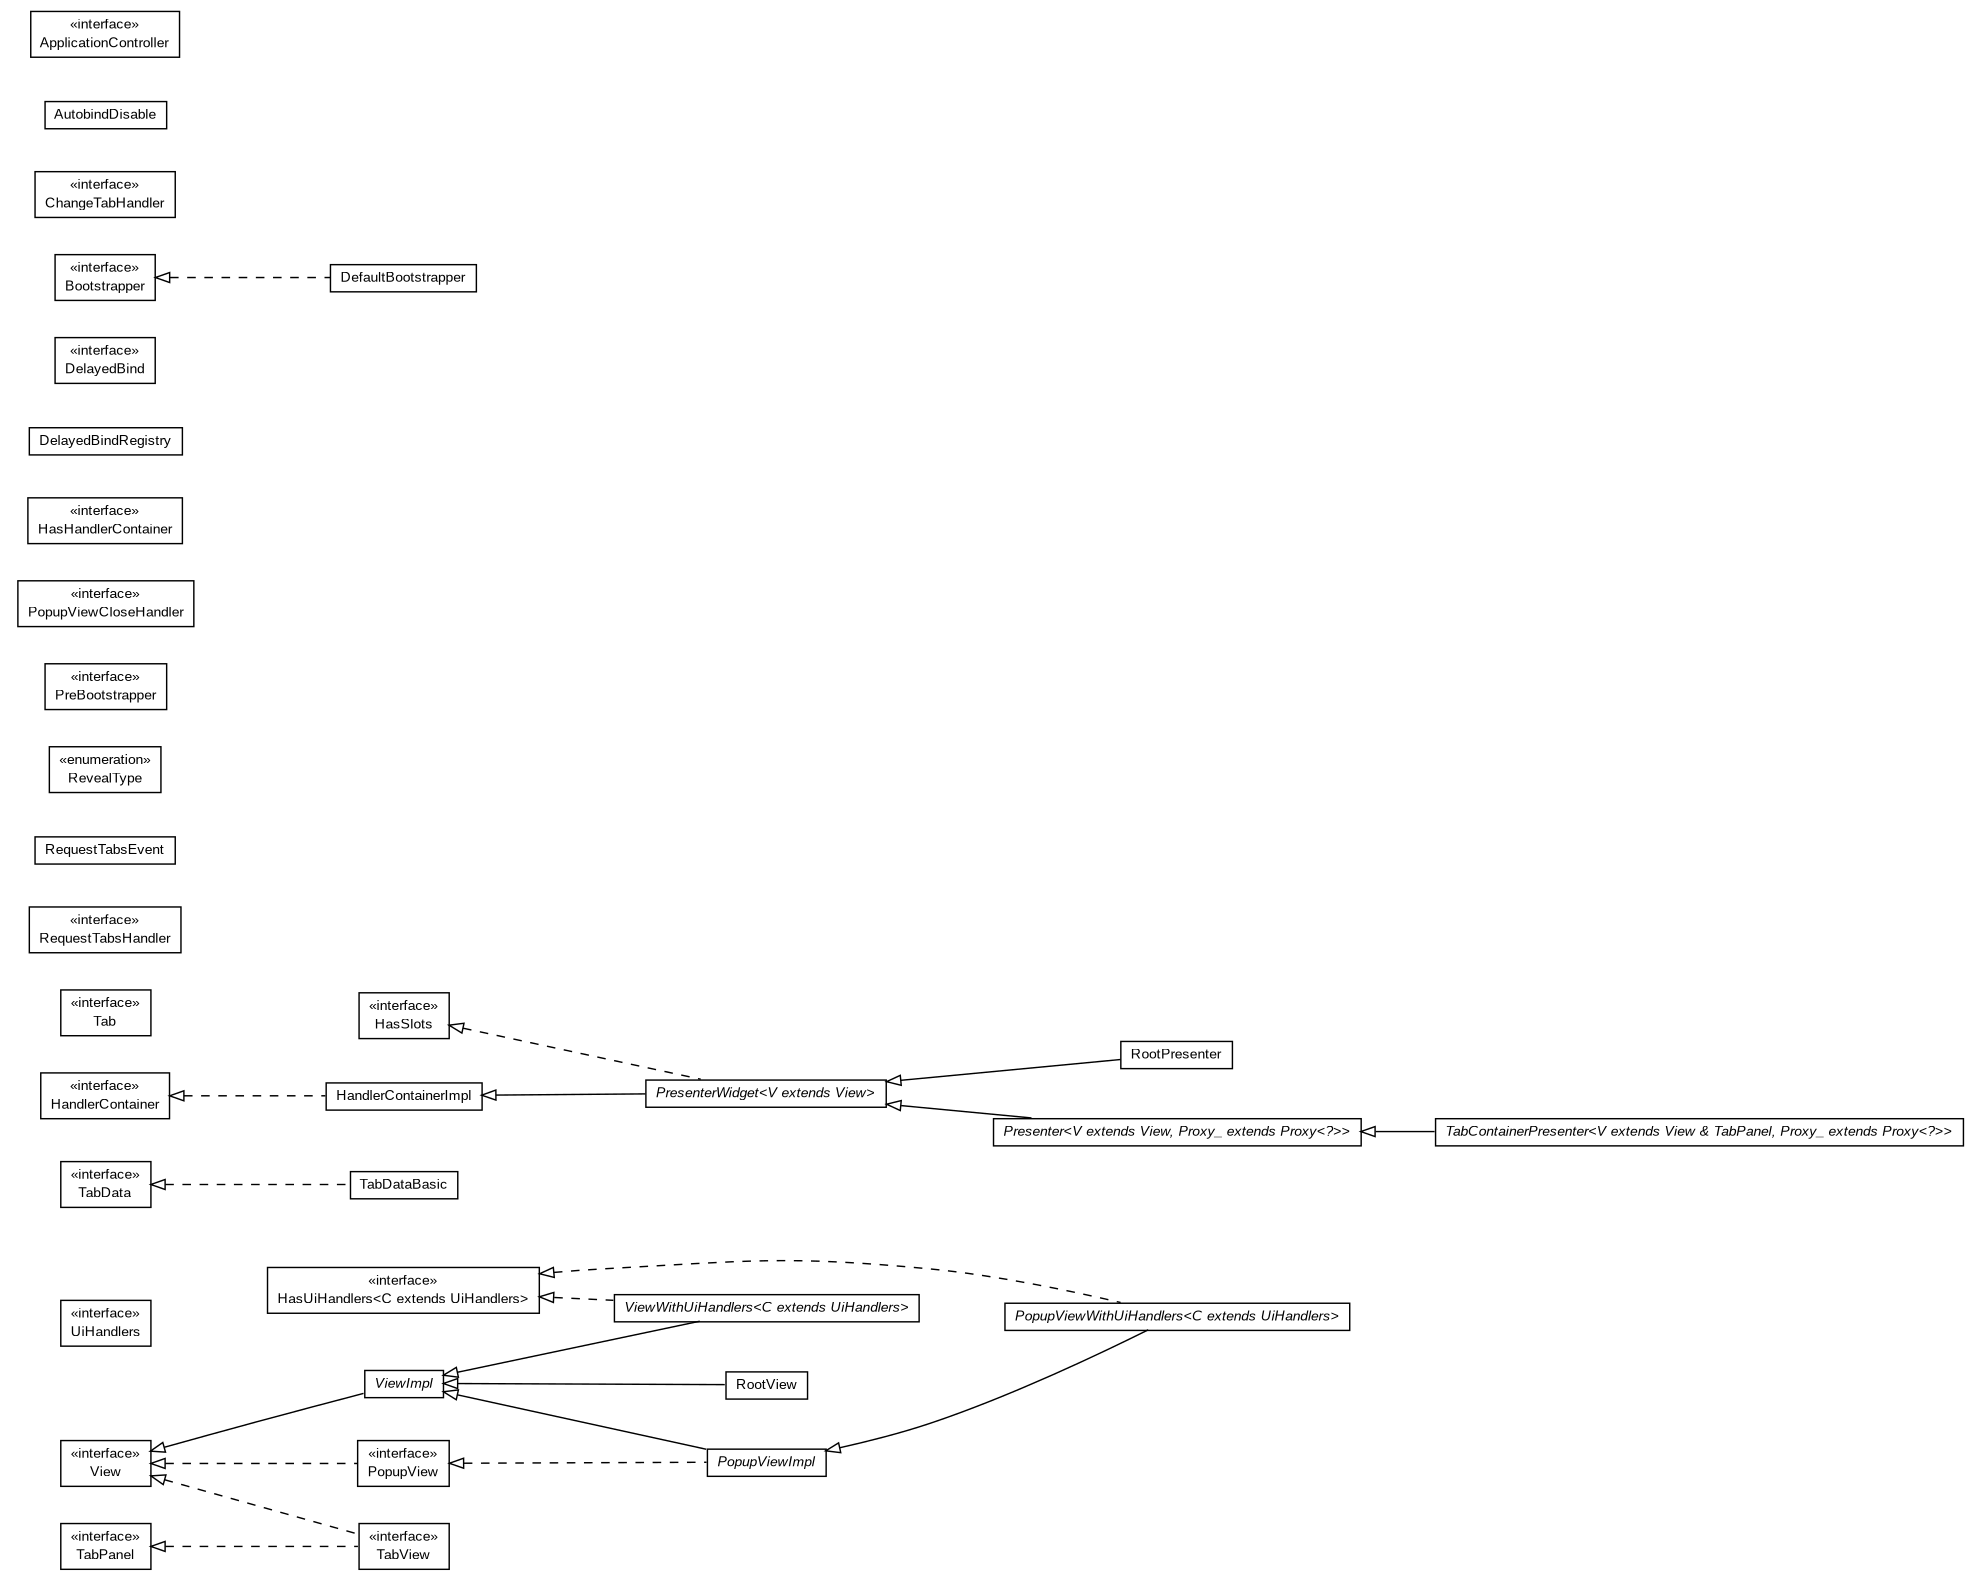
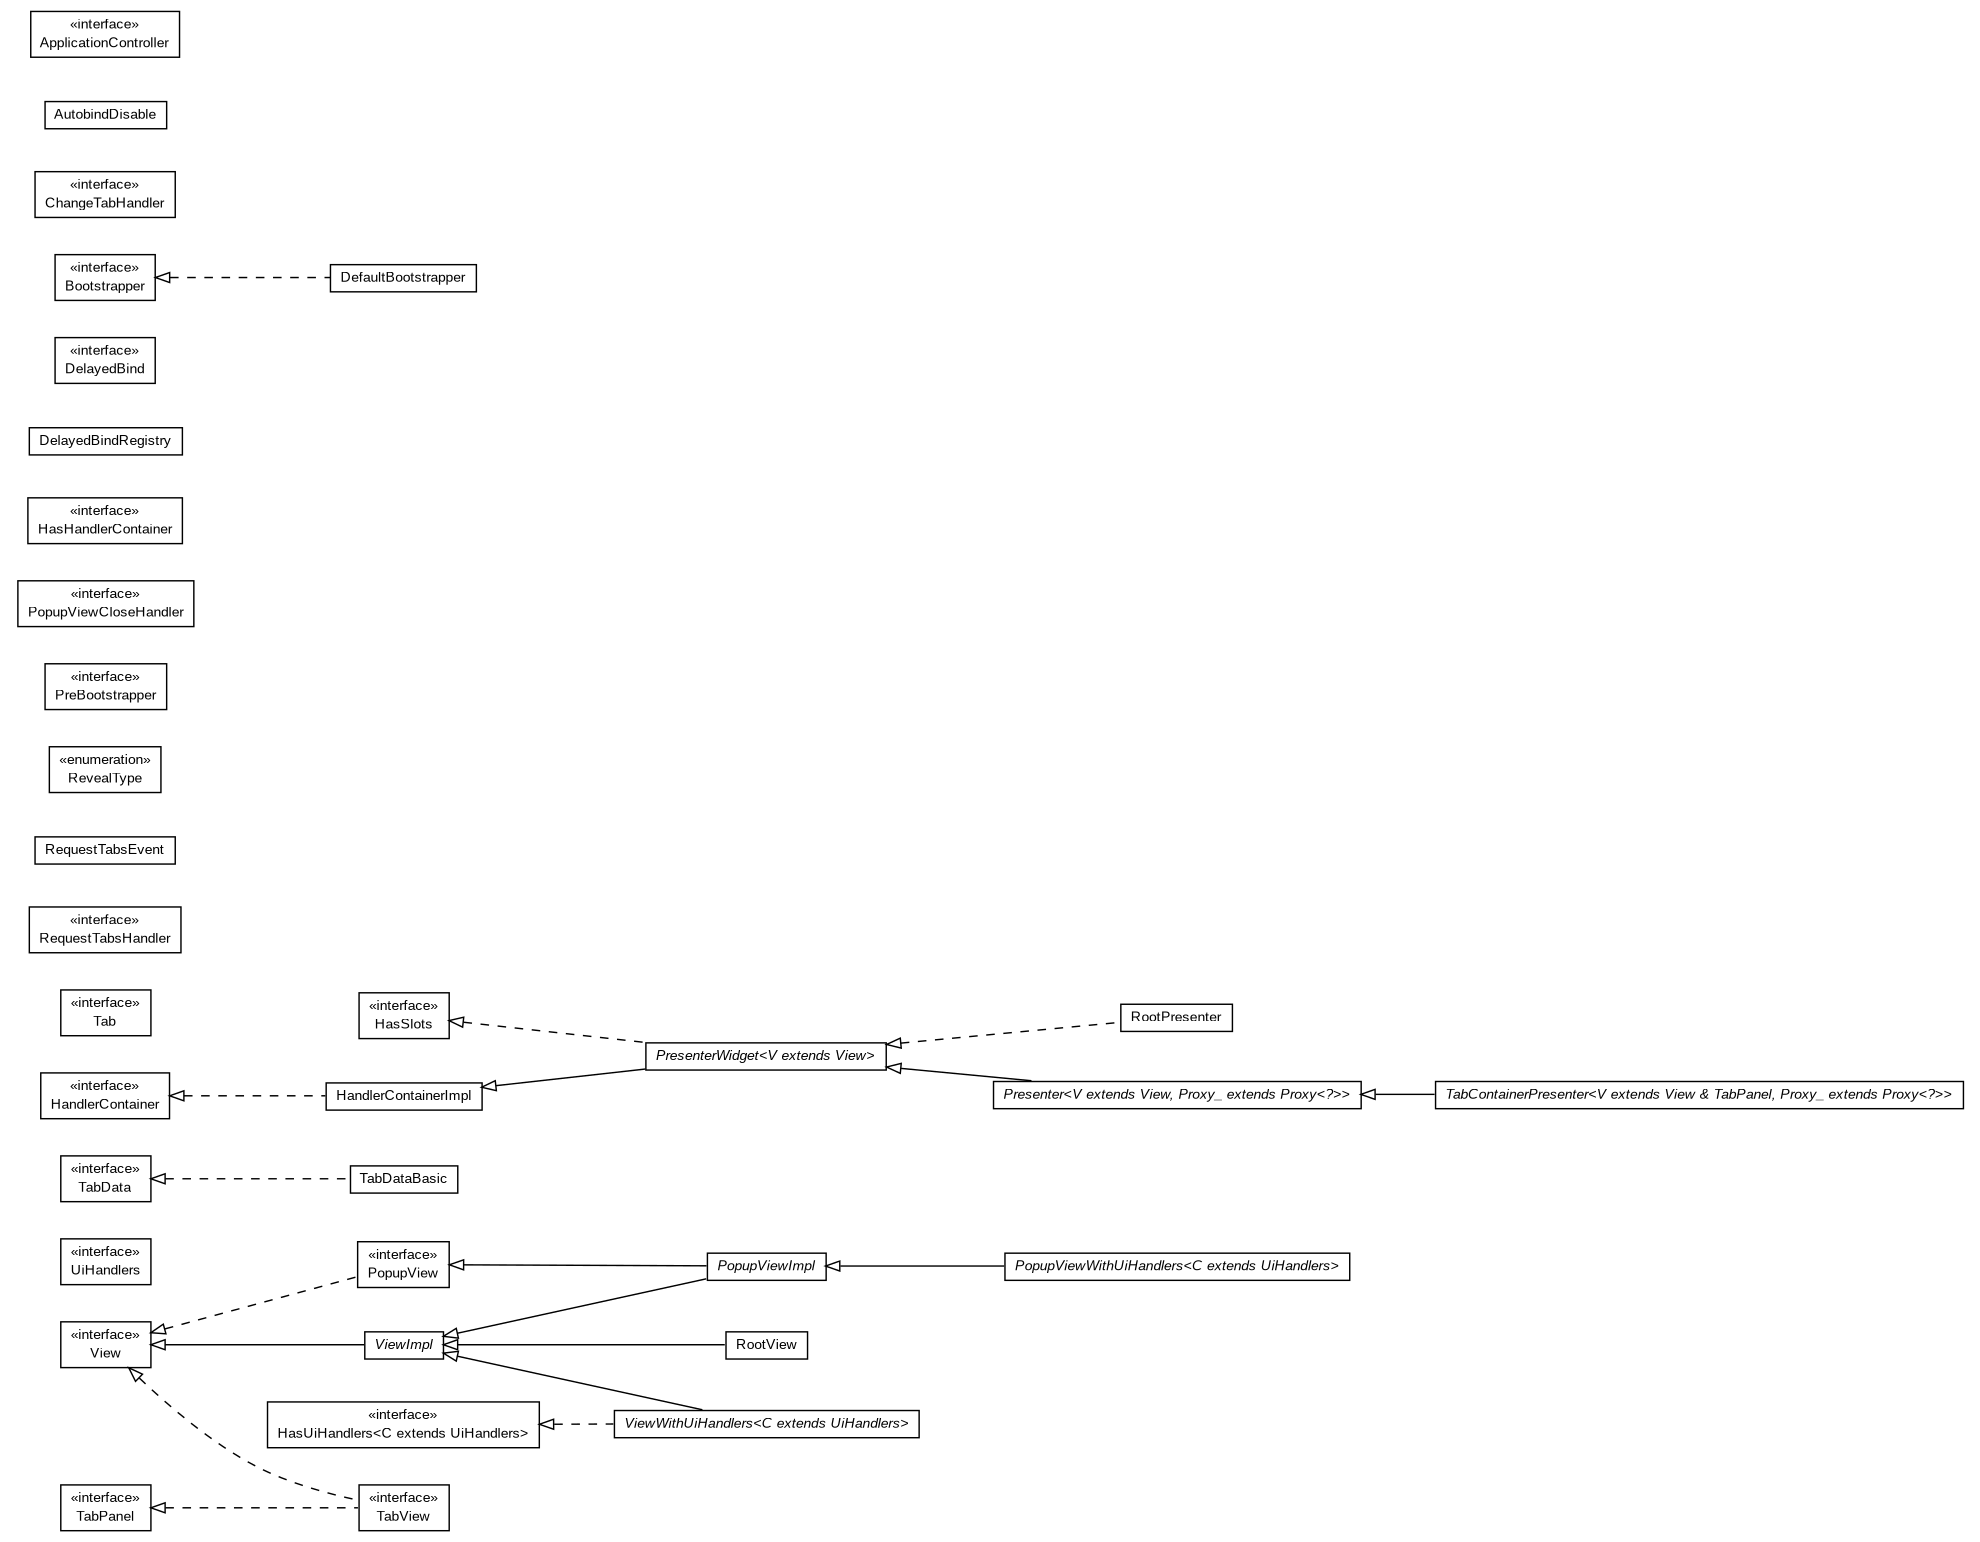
(1011, 1070) -> (1011, 1033)
(839, 1262) -> none
(585, 1463) -> (585, 1265)
